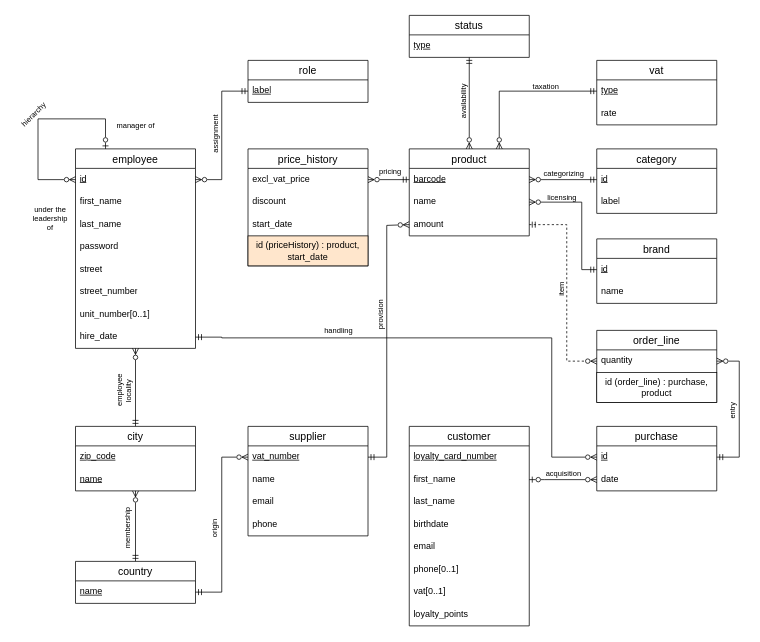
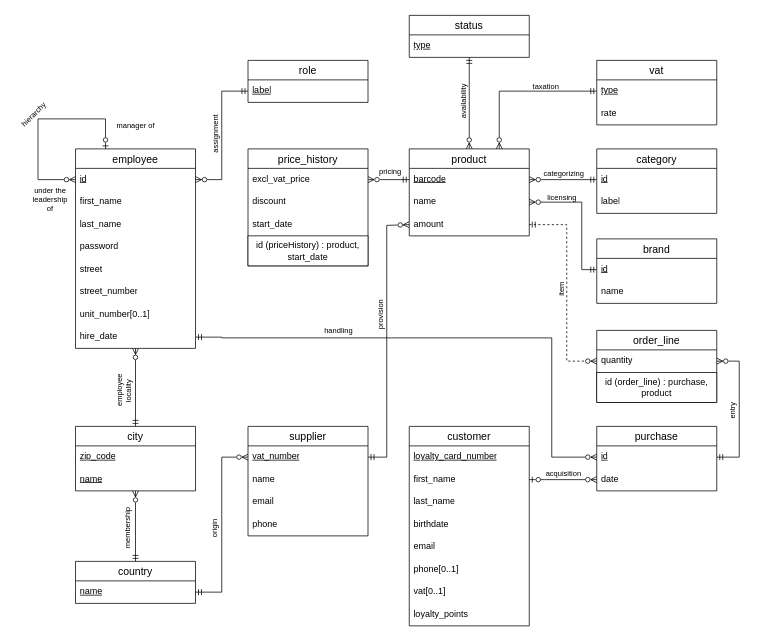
(50, 218) -> (50, 199)
(308, 251) -> (308, 251)
